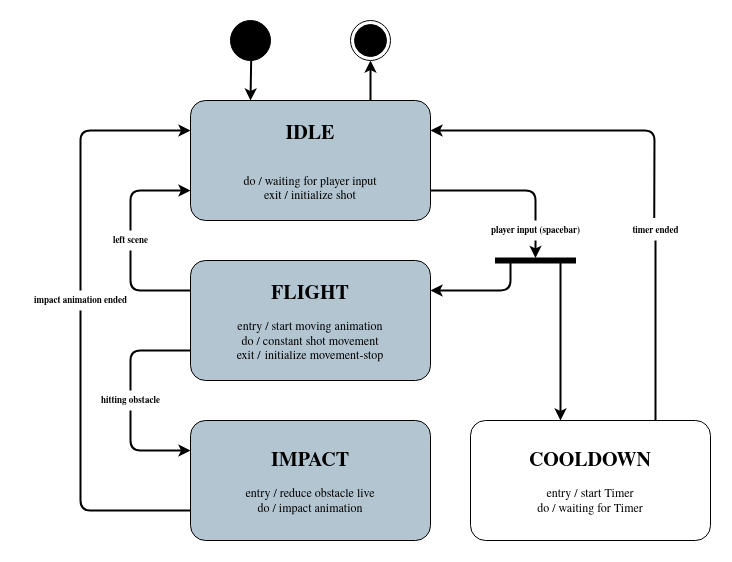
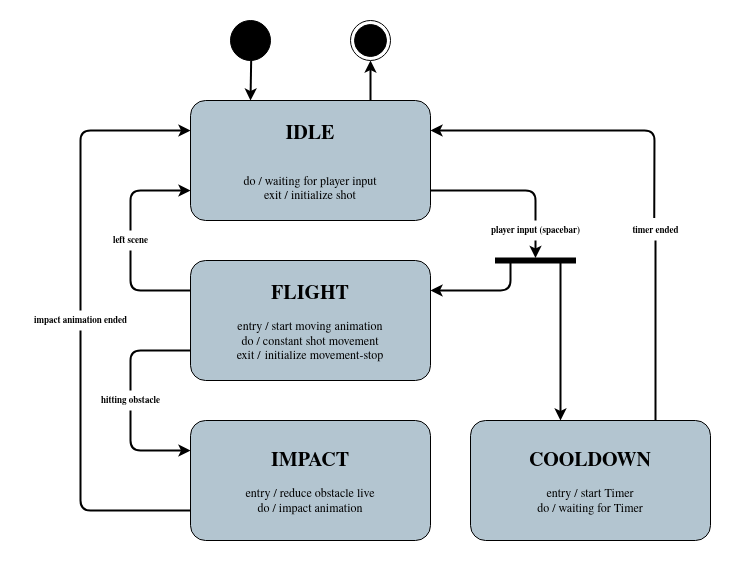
(81, 301) -> (81, 321)
(591, 481) -> (591, 481)
